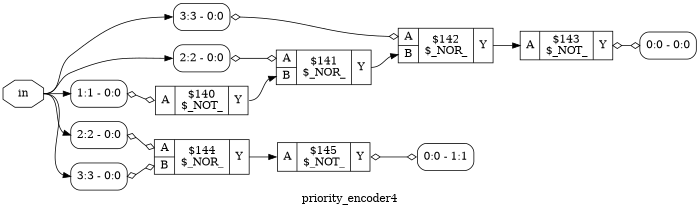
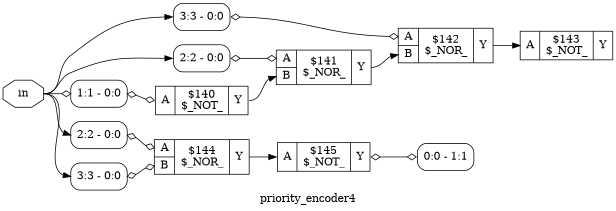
(668, 46) -> none
(57, 94) -> (53, 94)
